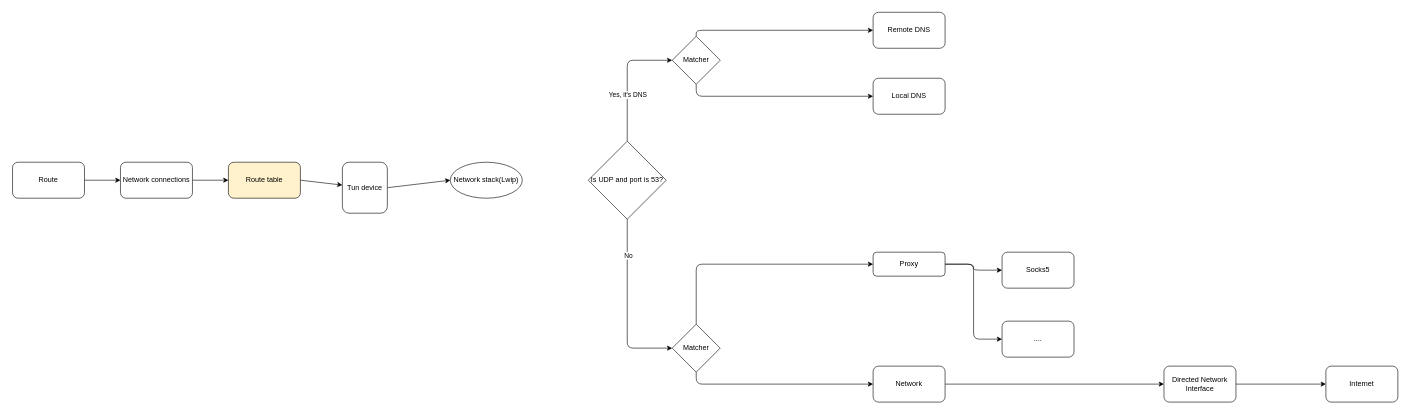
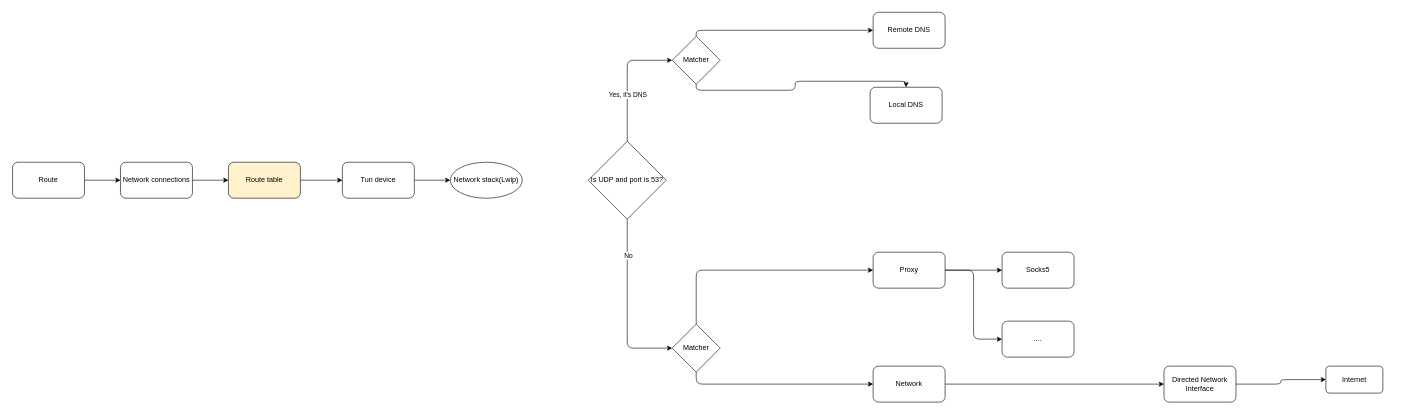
(909, 96) -> (906, 105)
(365, 188) -> (378, 180)
(909, 264) -> (909, 270)
(1362, 384) -> (1355, 380)
